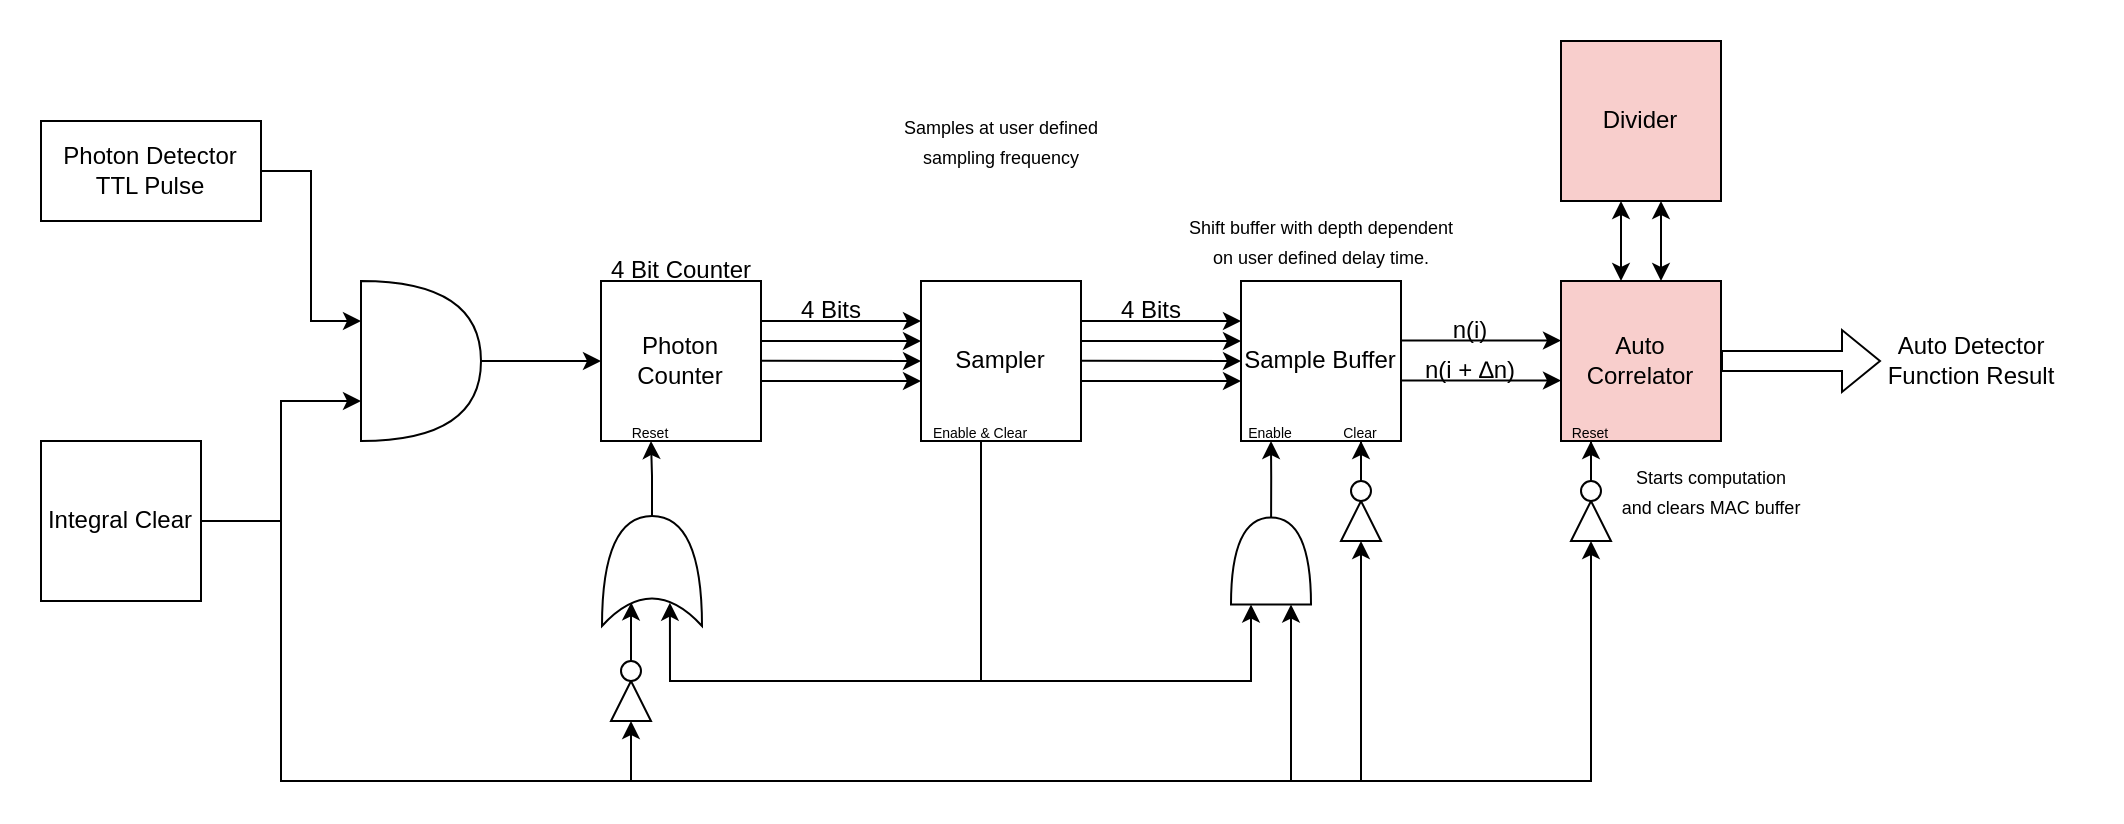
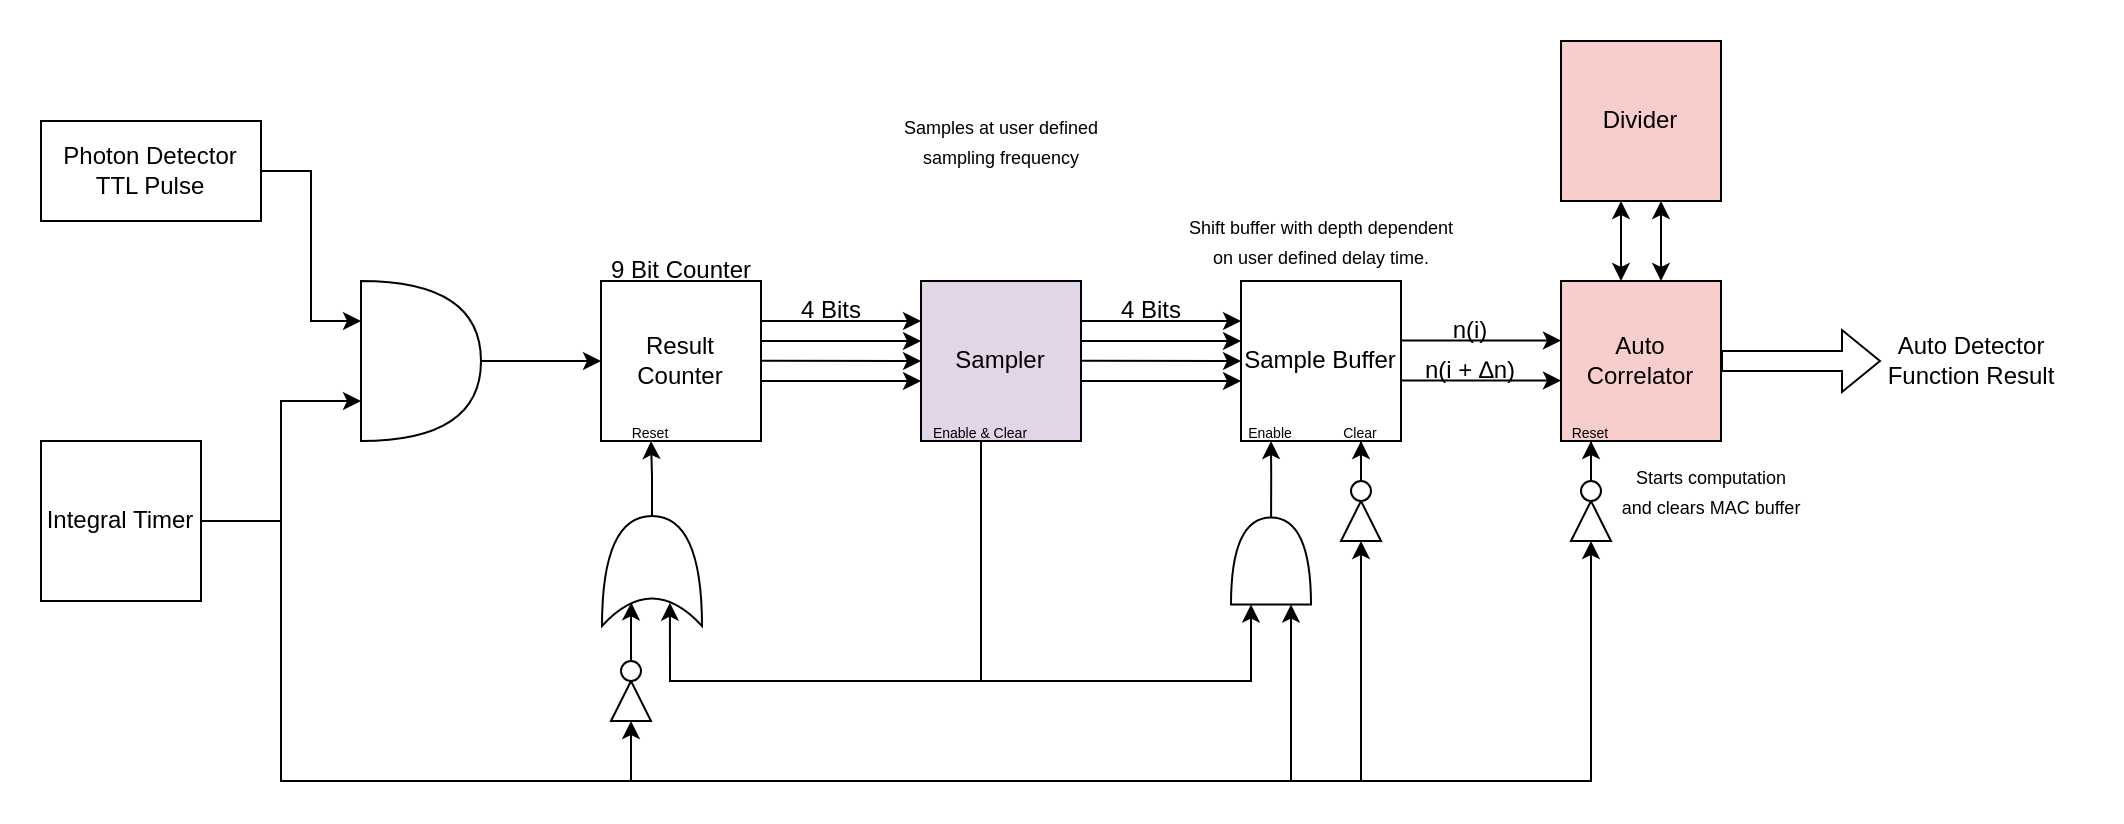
(682, 271) -> (682, 271)
(681, 361) -> (681, 361)
(1001, 361) -> (1001, 361)
(121, 521) -> (121, 521)
